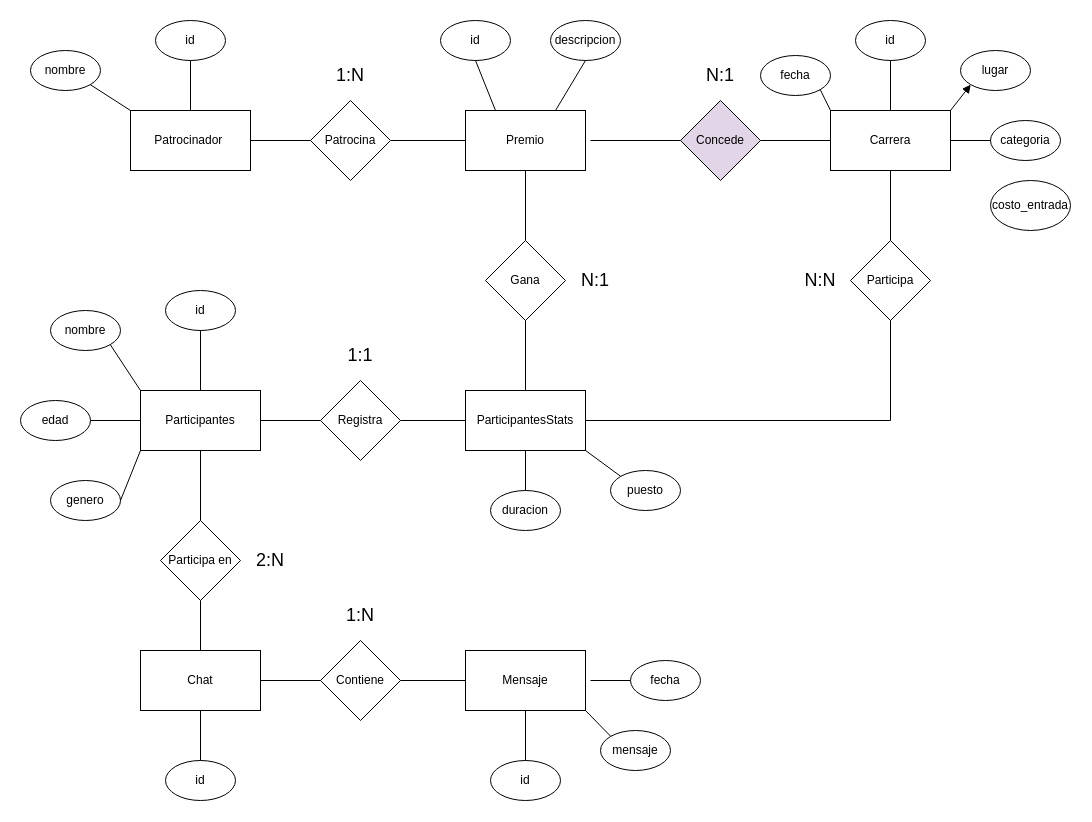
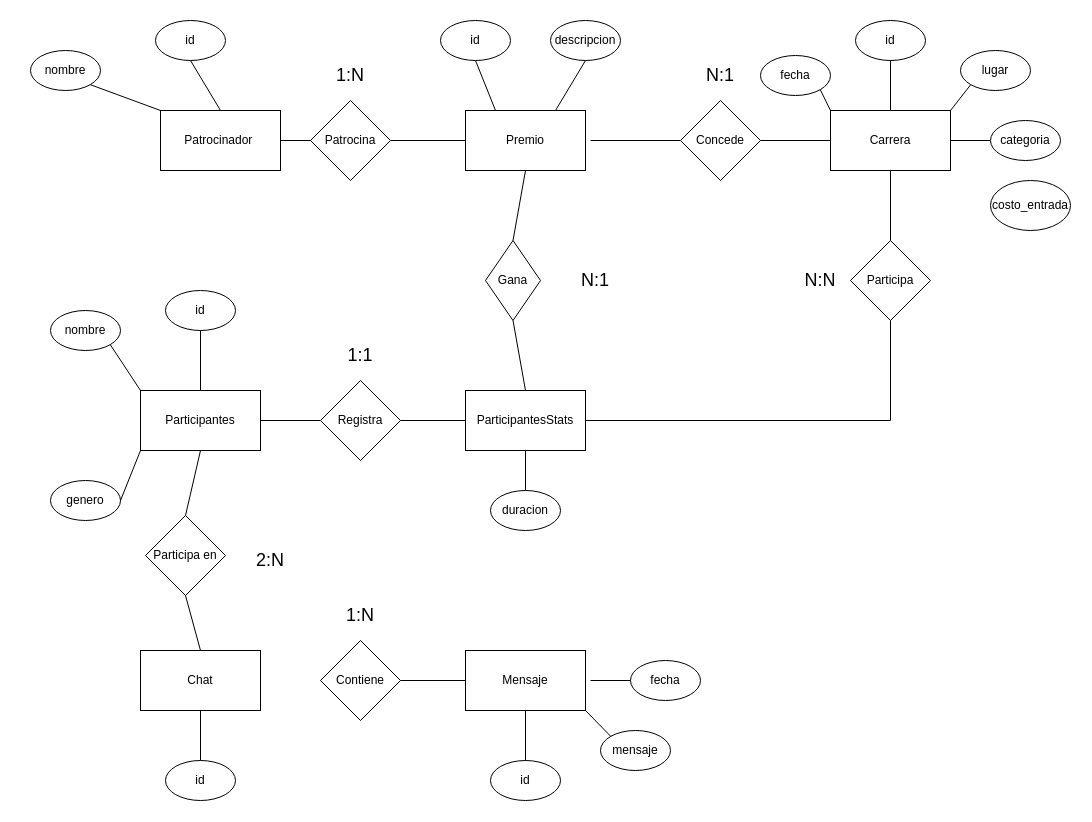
(964, 93) -> (968, 89)
(191, 141) -> (221, 141)
(721, 141) -> (721, 141)
(526, 281) -> (513, 281)
(56, 421) -> none
(116, 421) -> none
(604, 464) -> none
(646, 491) -> none
(201, 561) -> (186, 556)
(291, 681) -> none
